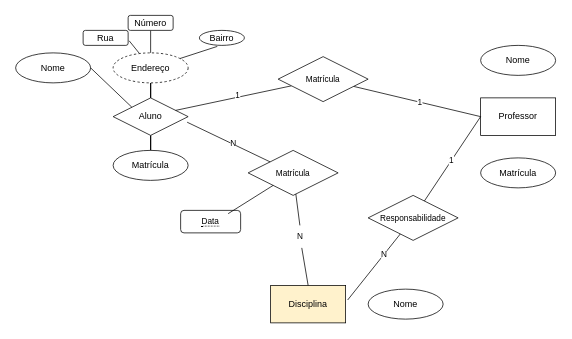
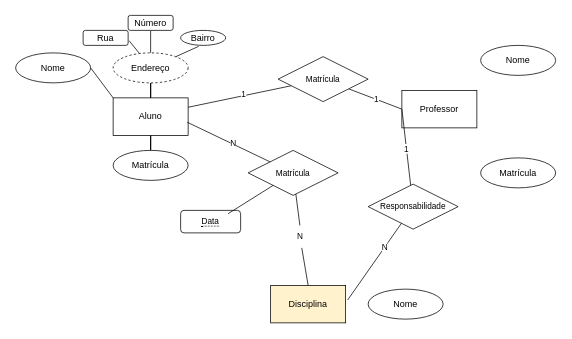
(222, 38) -> (203, 38)
(150, 117) -> (150, 117)
(518, 117) -> (439, 109)
(413, 218) -> (413, 207)
